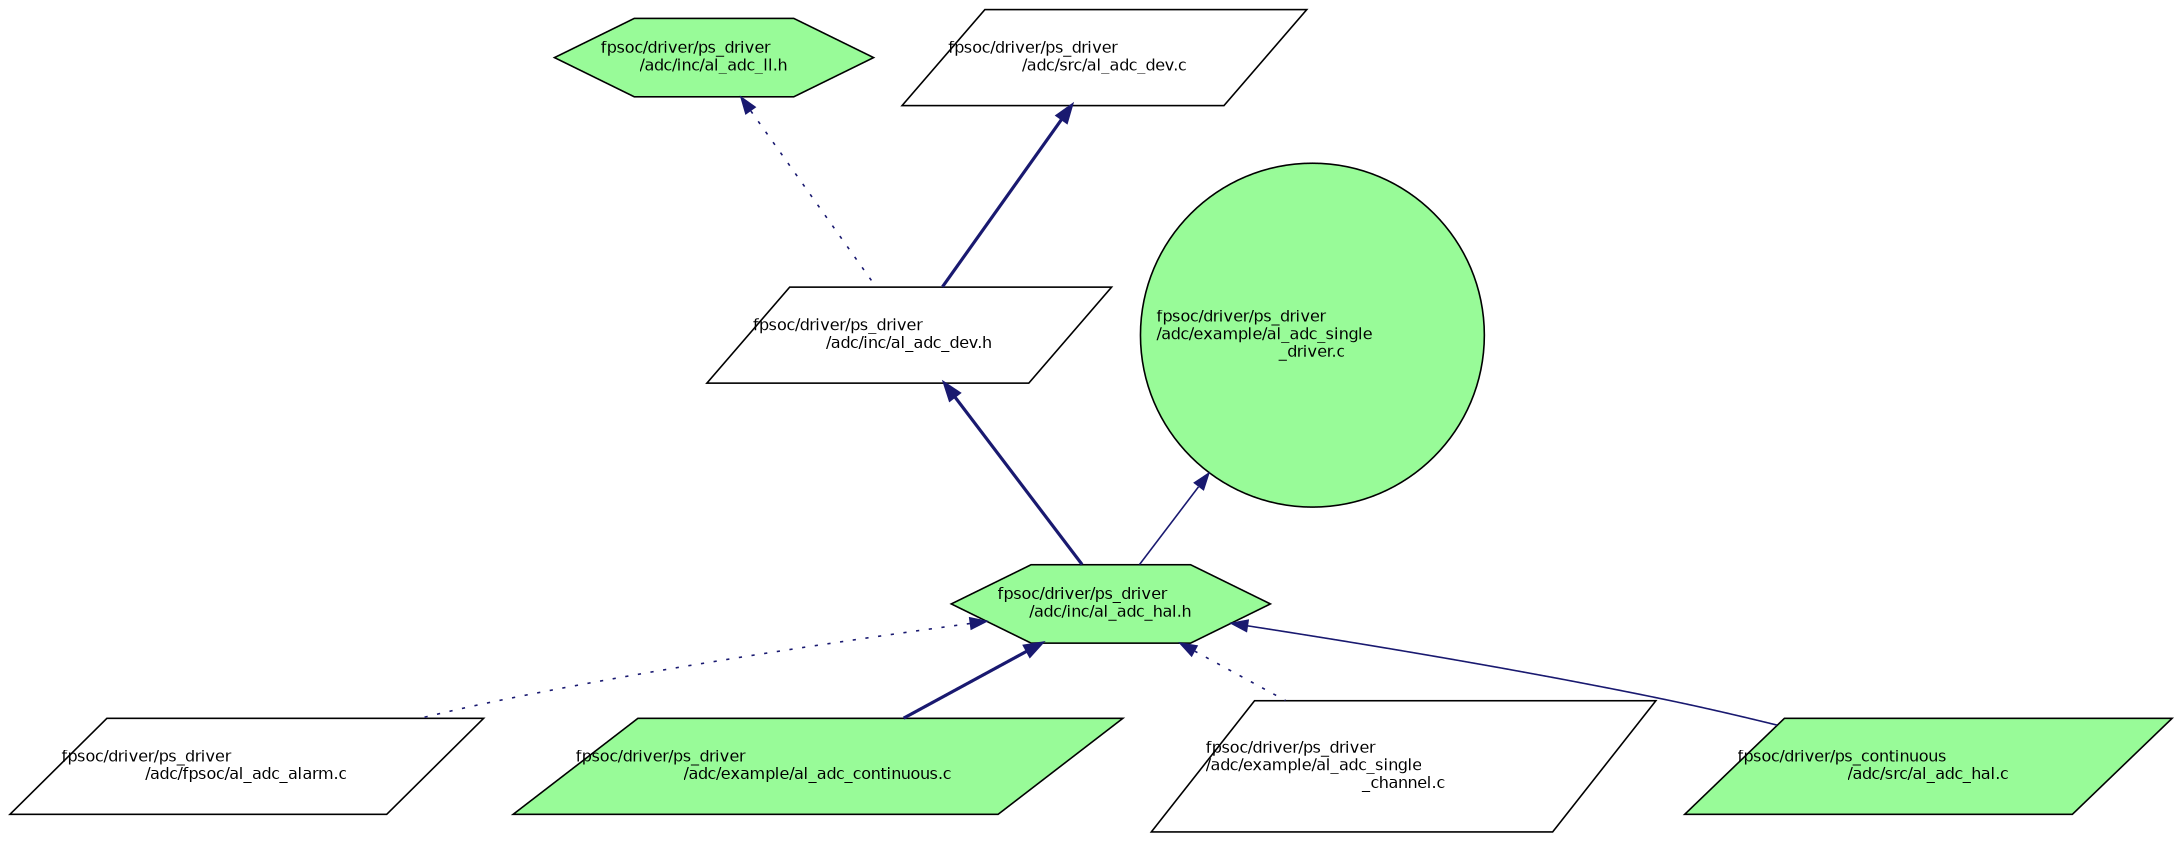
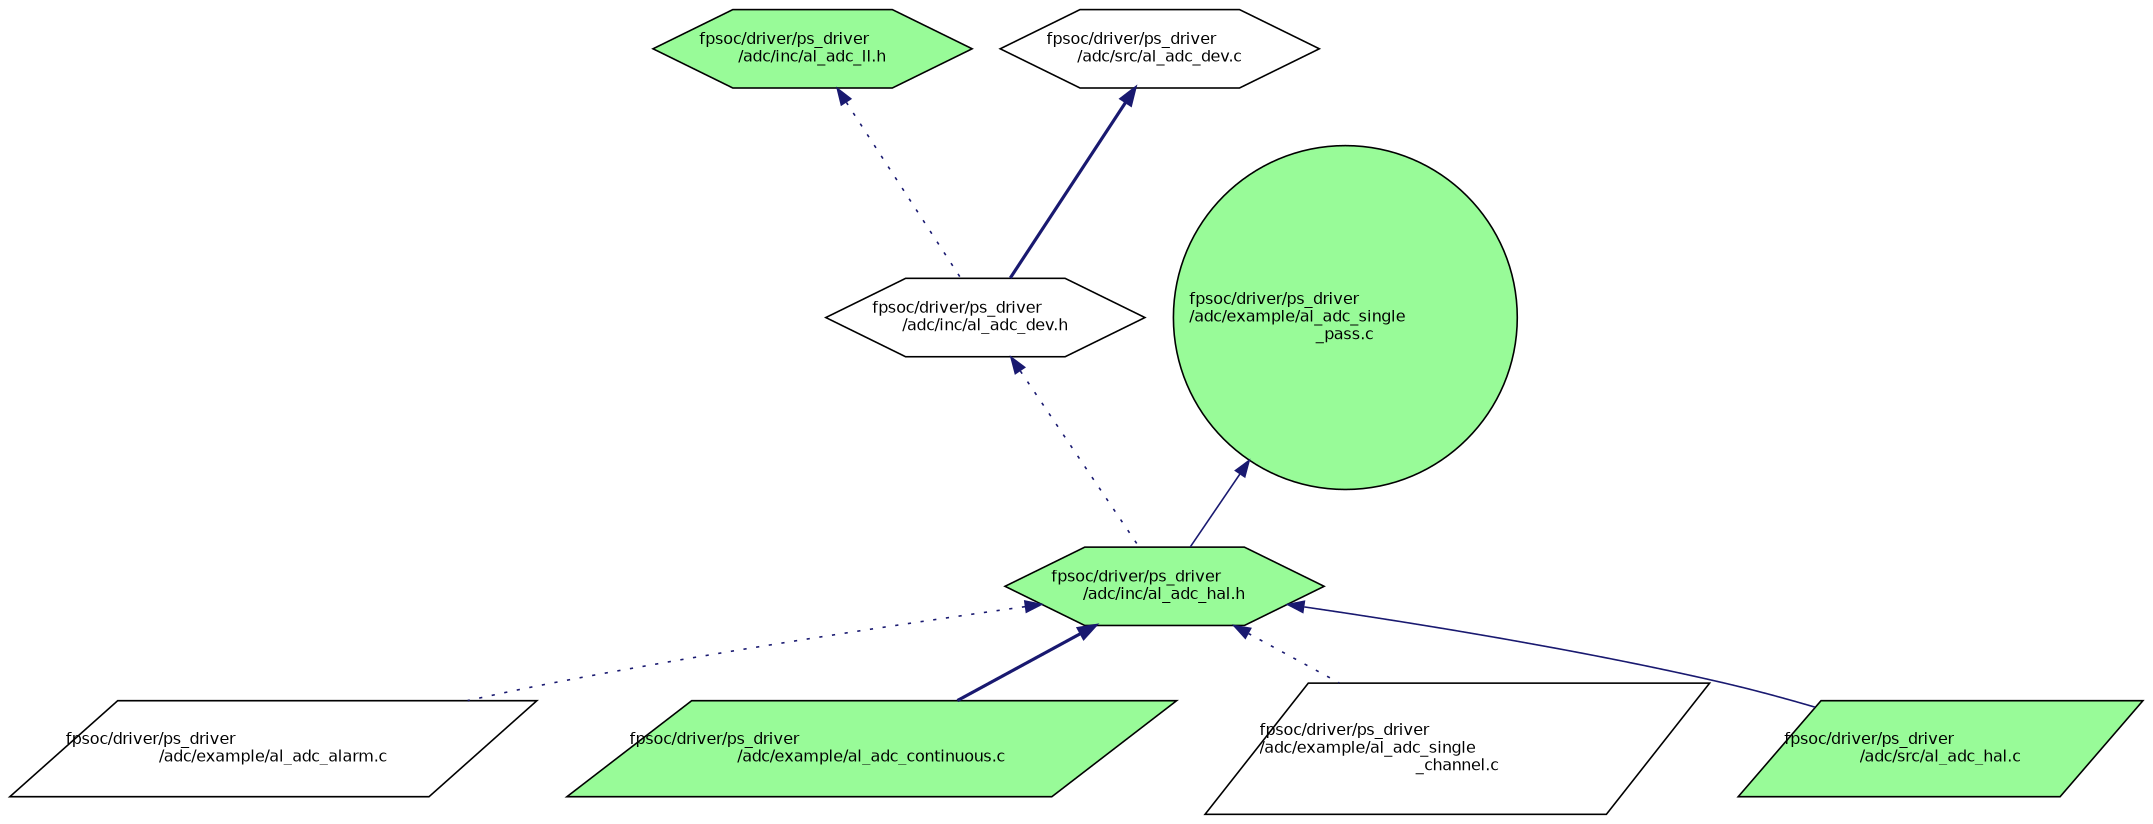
(1104, 58) -> (1160, 49)
(909, 335) -> (985, 318)
(1312, 335) -> (1345, 318)
(1018, 481) -> (1080, 459)
(247, 766) -> (273, 749)
(1928, 766) -> (1940, 749)
